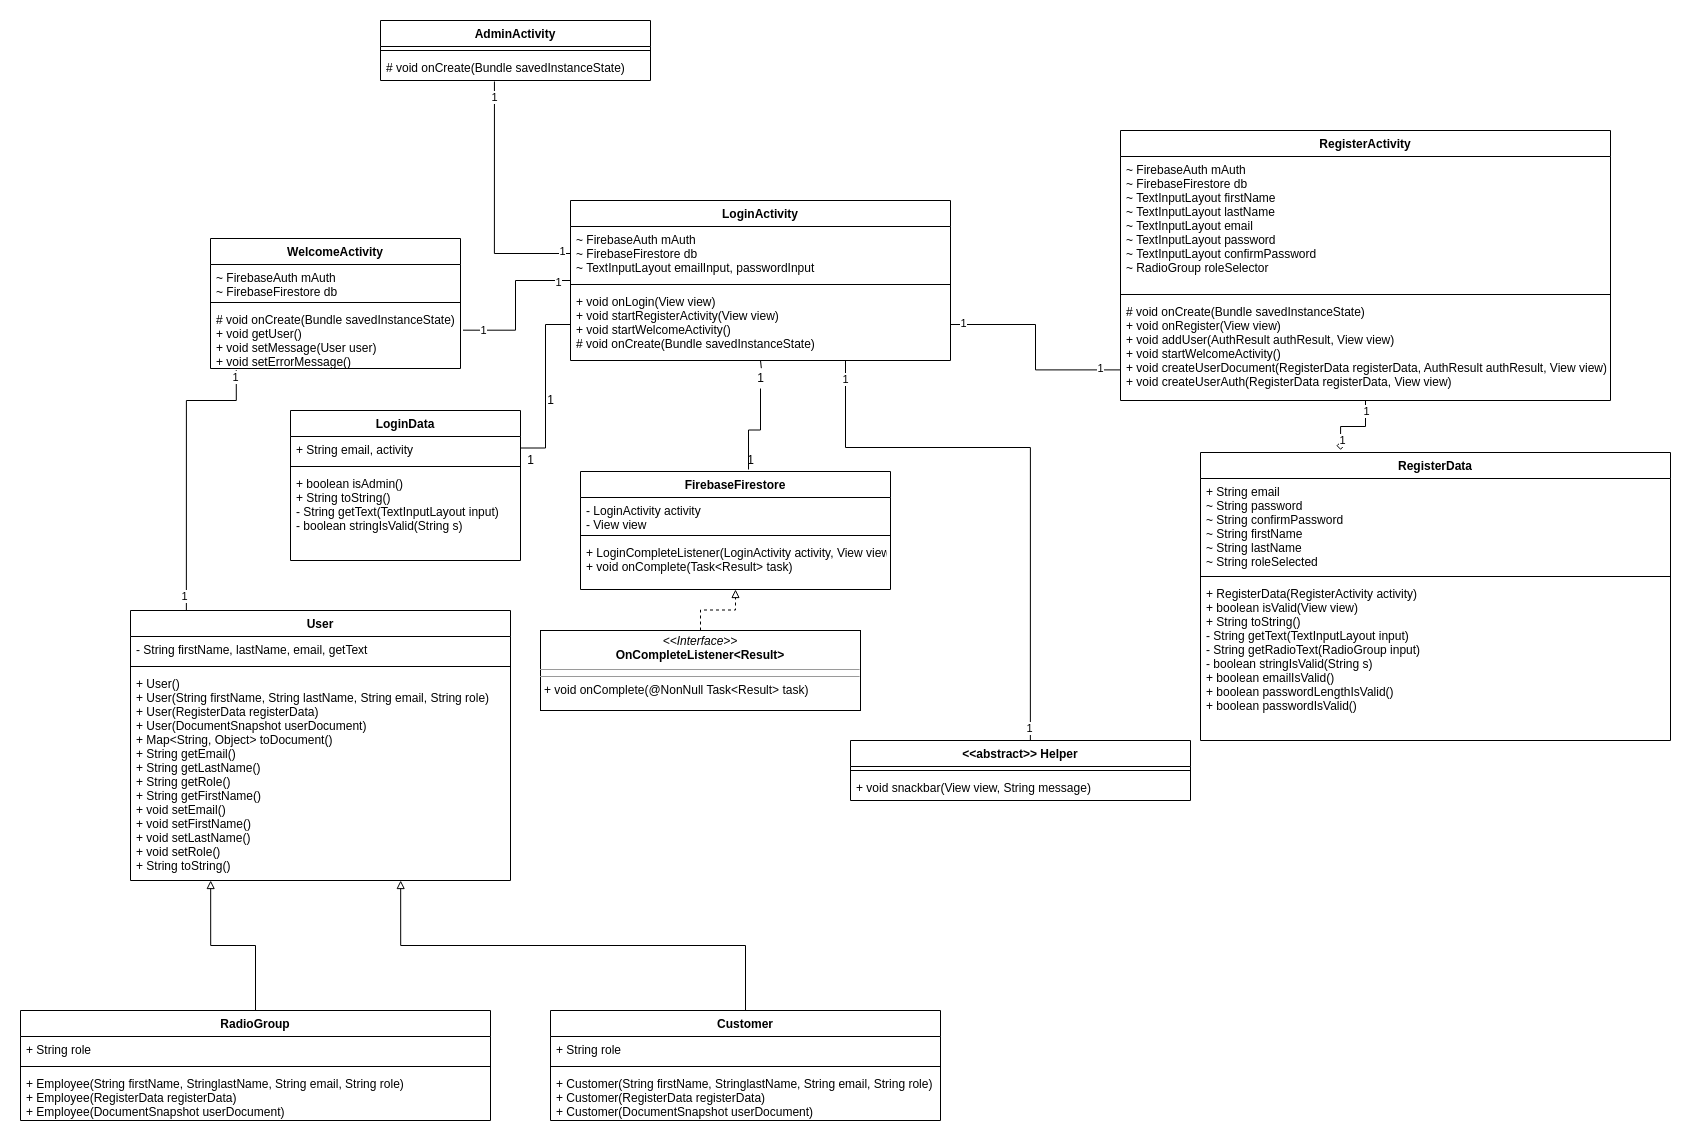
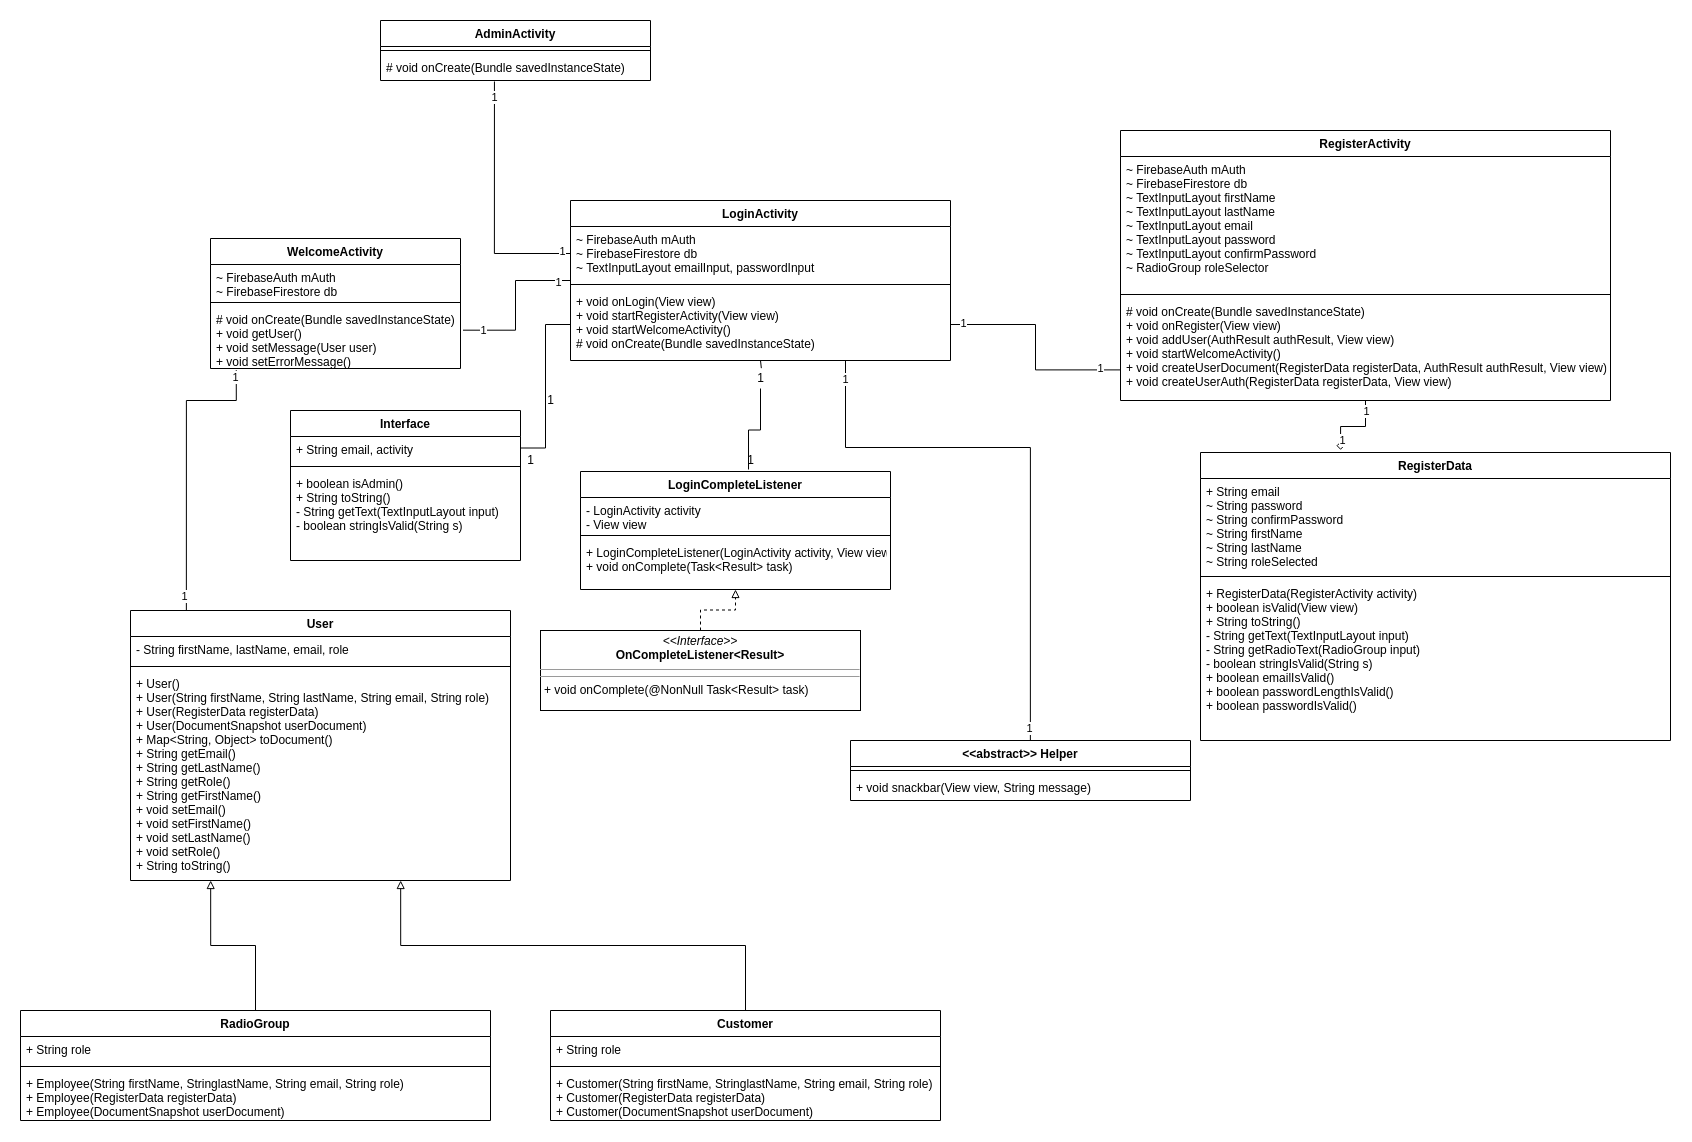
(405, 424) -> (405, 424)
(735, 485) -> (735, 485)
(264, 650) -> (252, 650)
